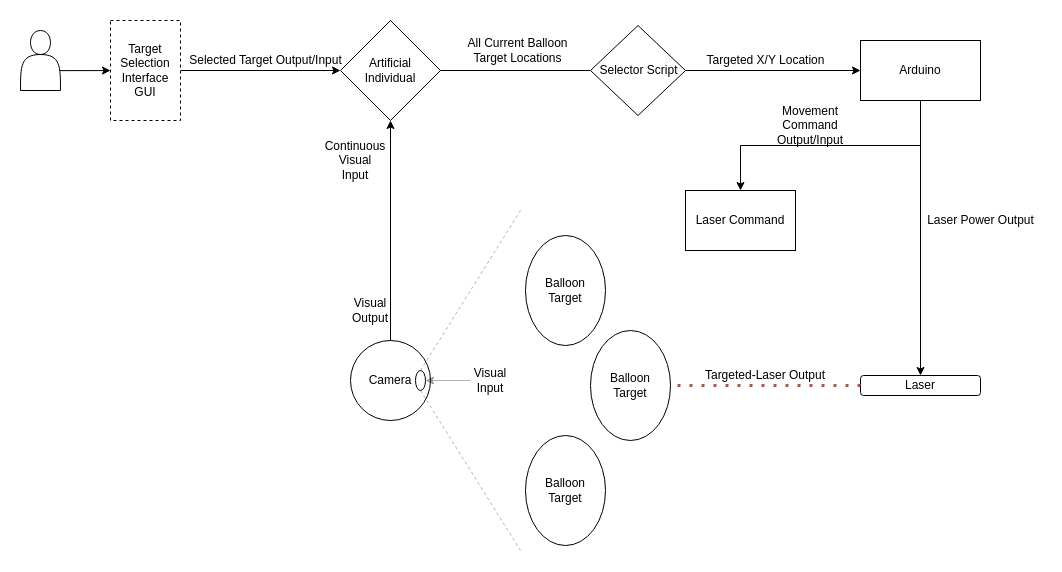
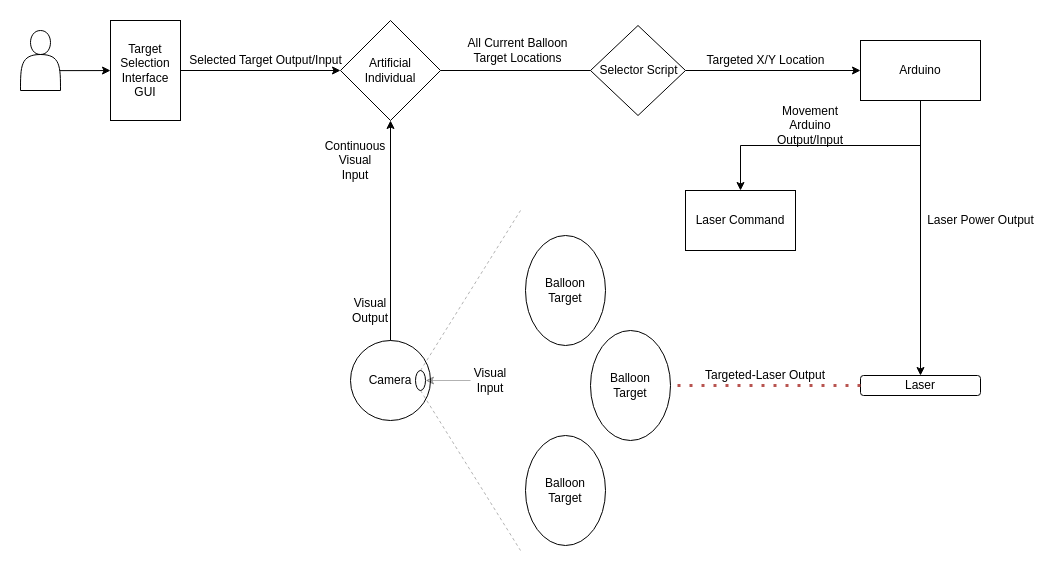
(146, 71) -> (146, 71)
(811, 126) -> (811, 126)
